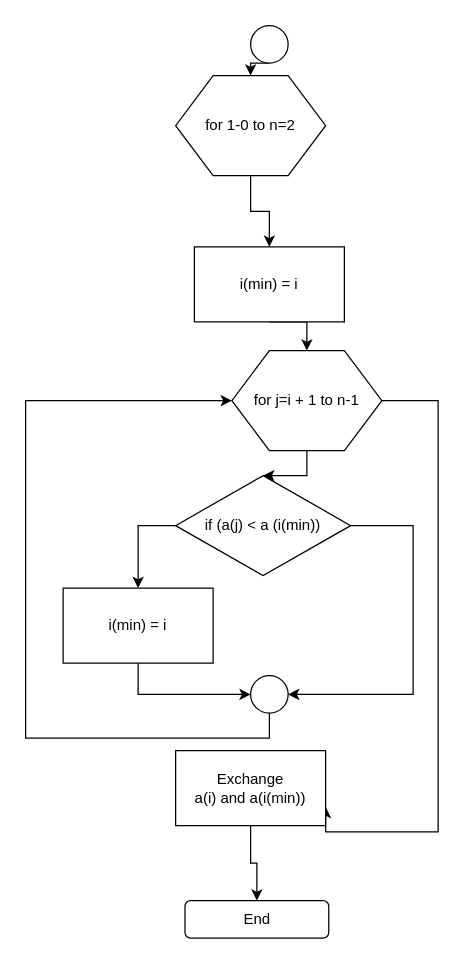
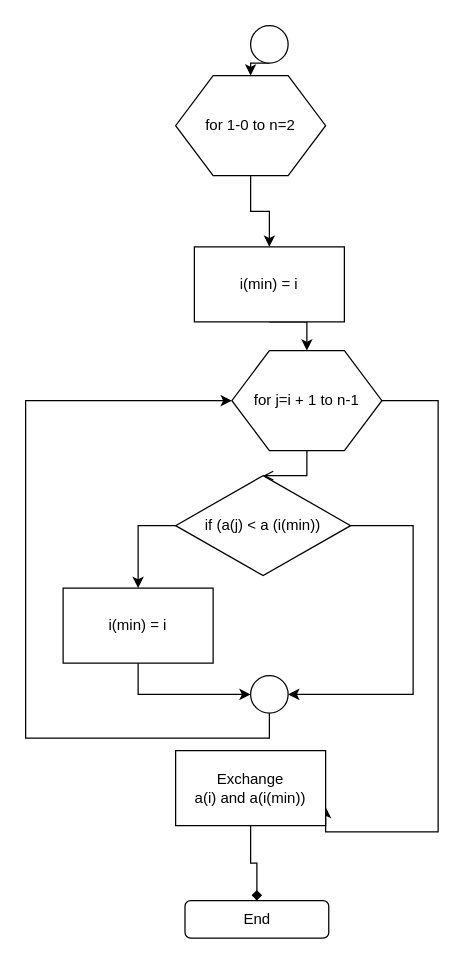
(273, 476) -> (270, 476)
(257, 891) -> (257, 890)
